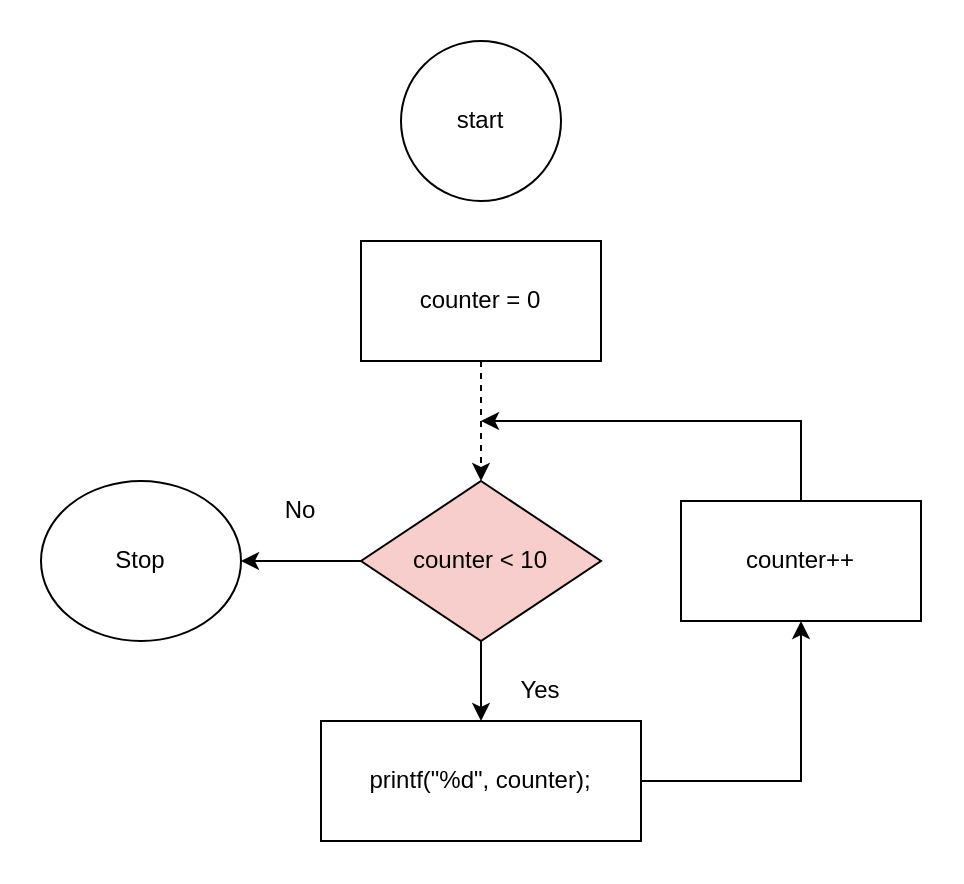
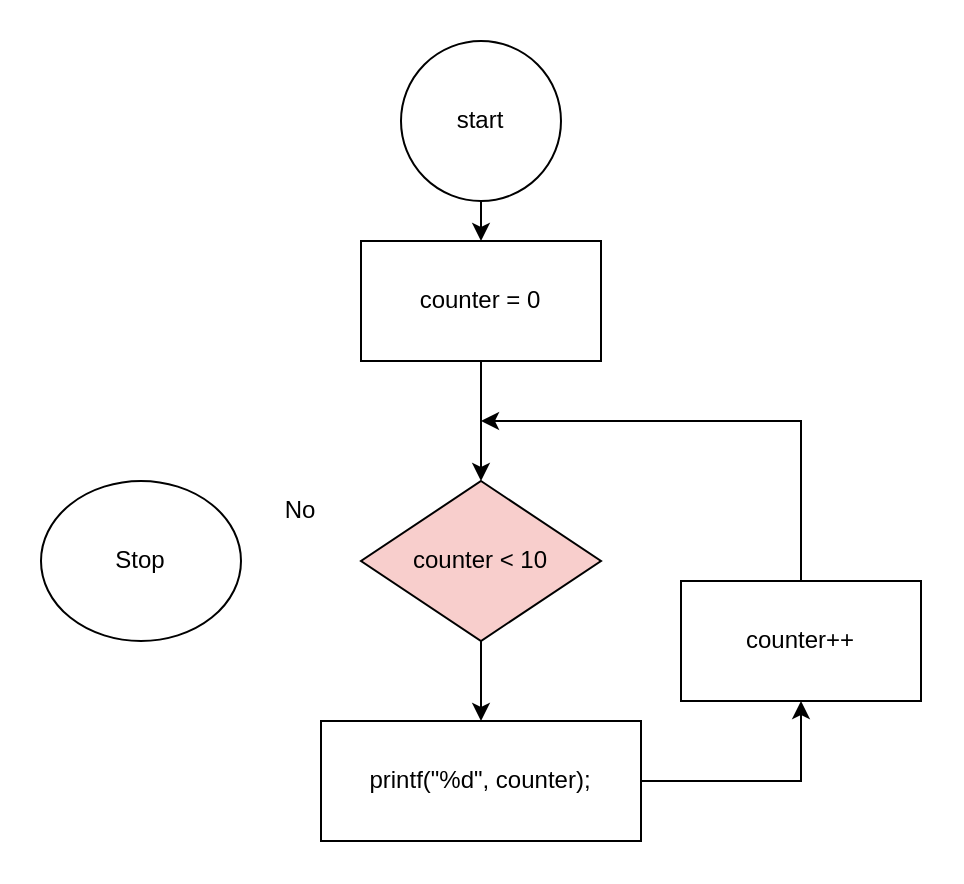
none -> (481, 214)
(481, 416) -> (481, 416)
(308, 561) -> none
(801, 561) -> (801, 641)
(541, 691) -> none
